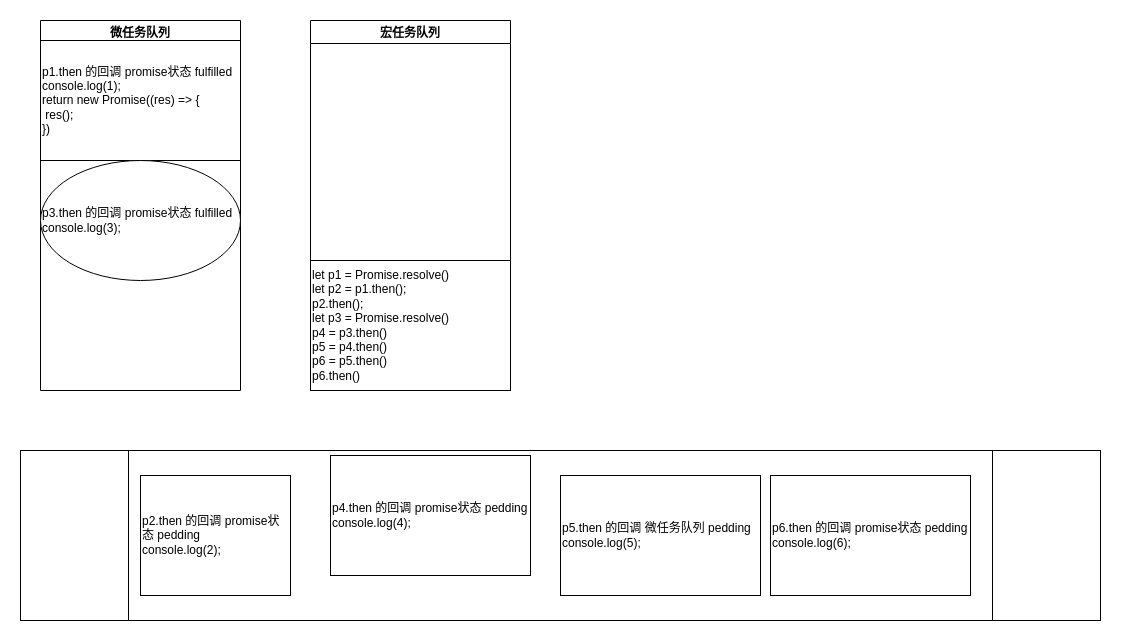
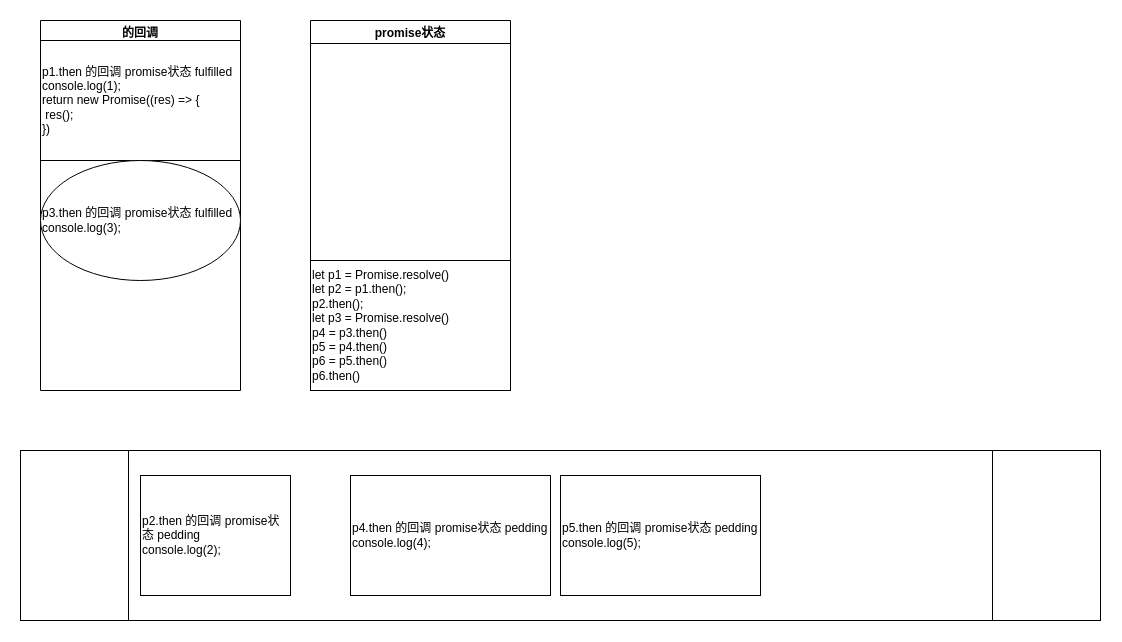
(140, 33) -> (140, 33)
(410, 33) -> (410, 33)
(431, 516) -> (451, 536)
(660, 536) -> (662, 536)
(871, 536) -> none
